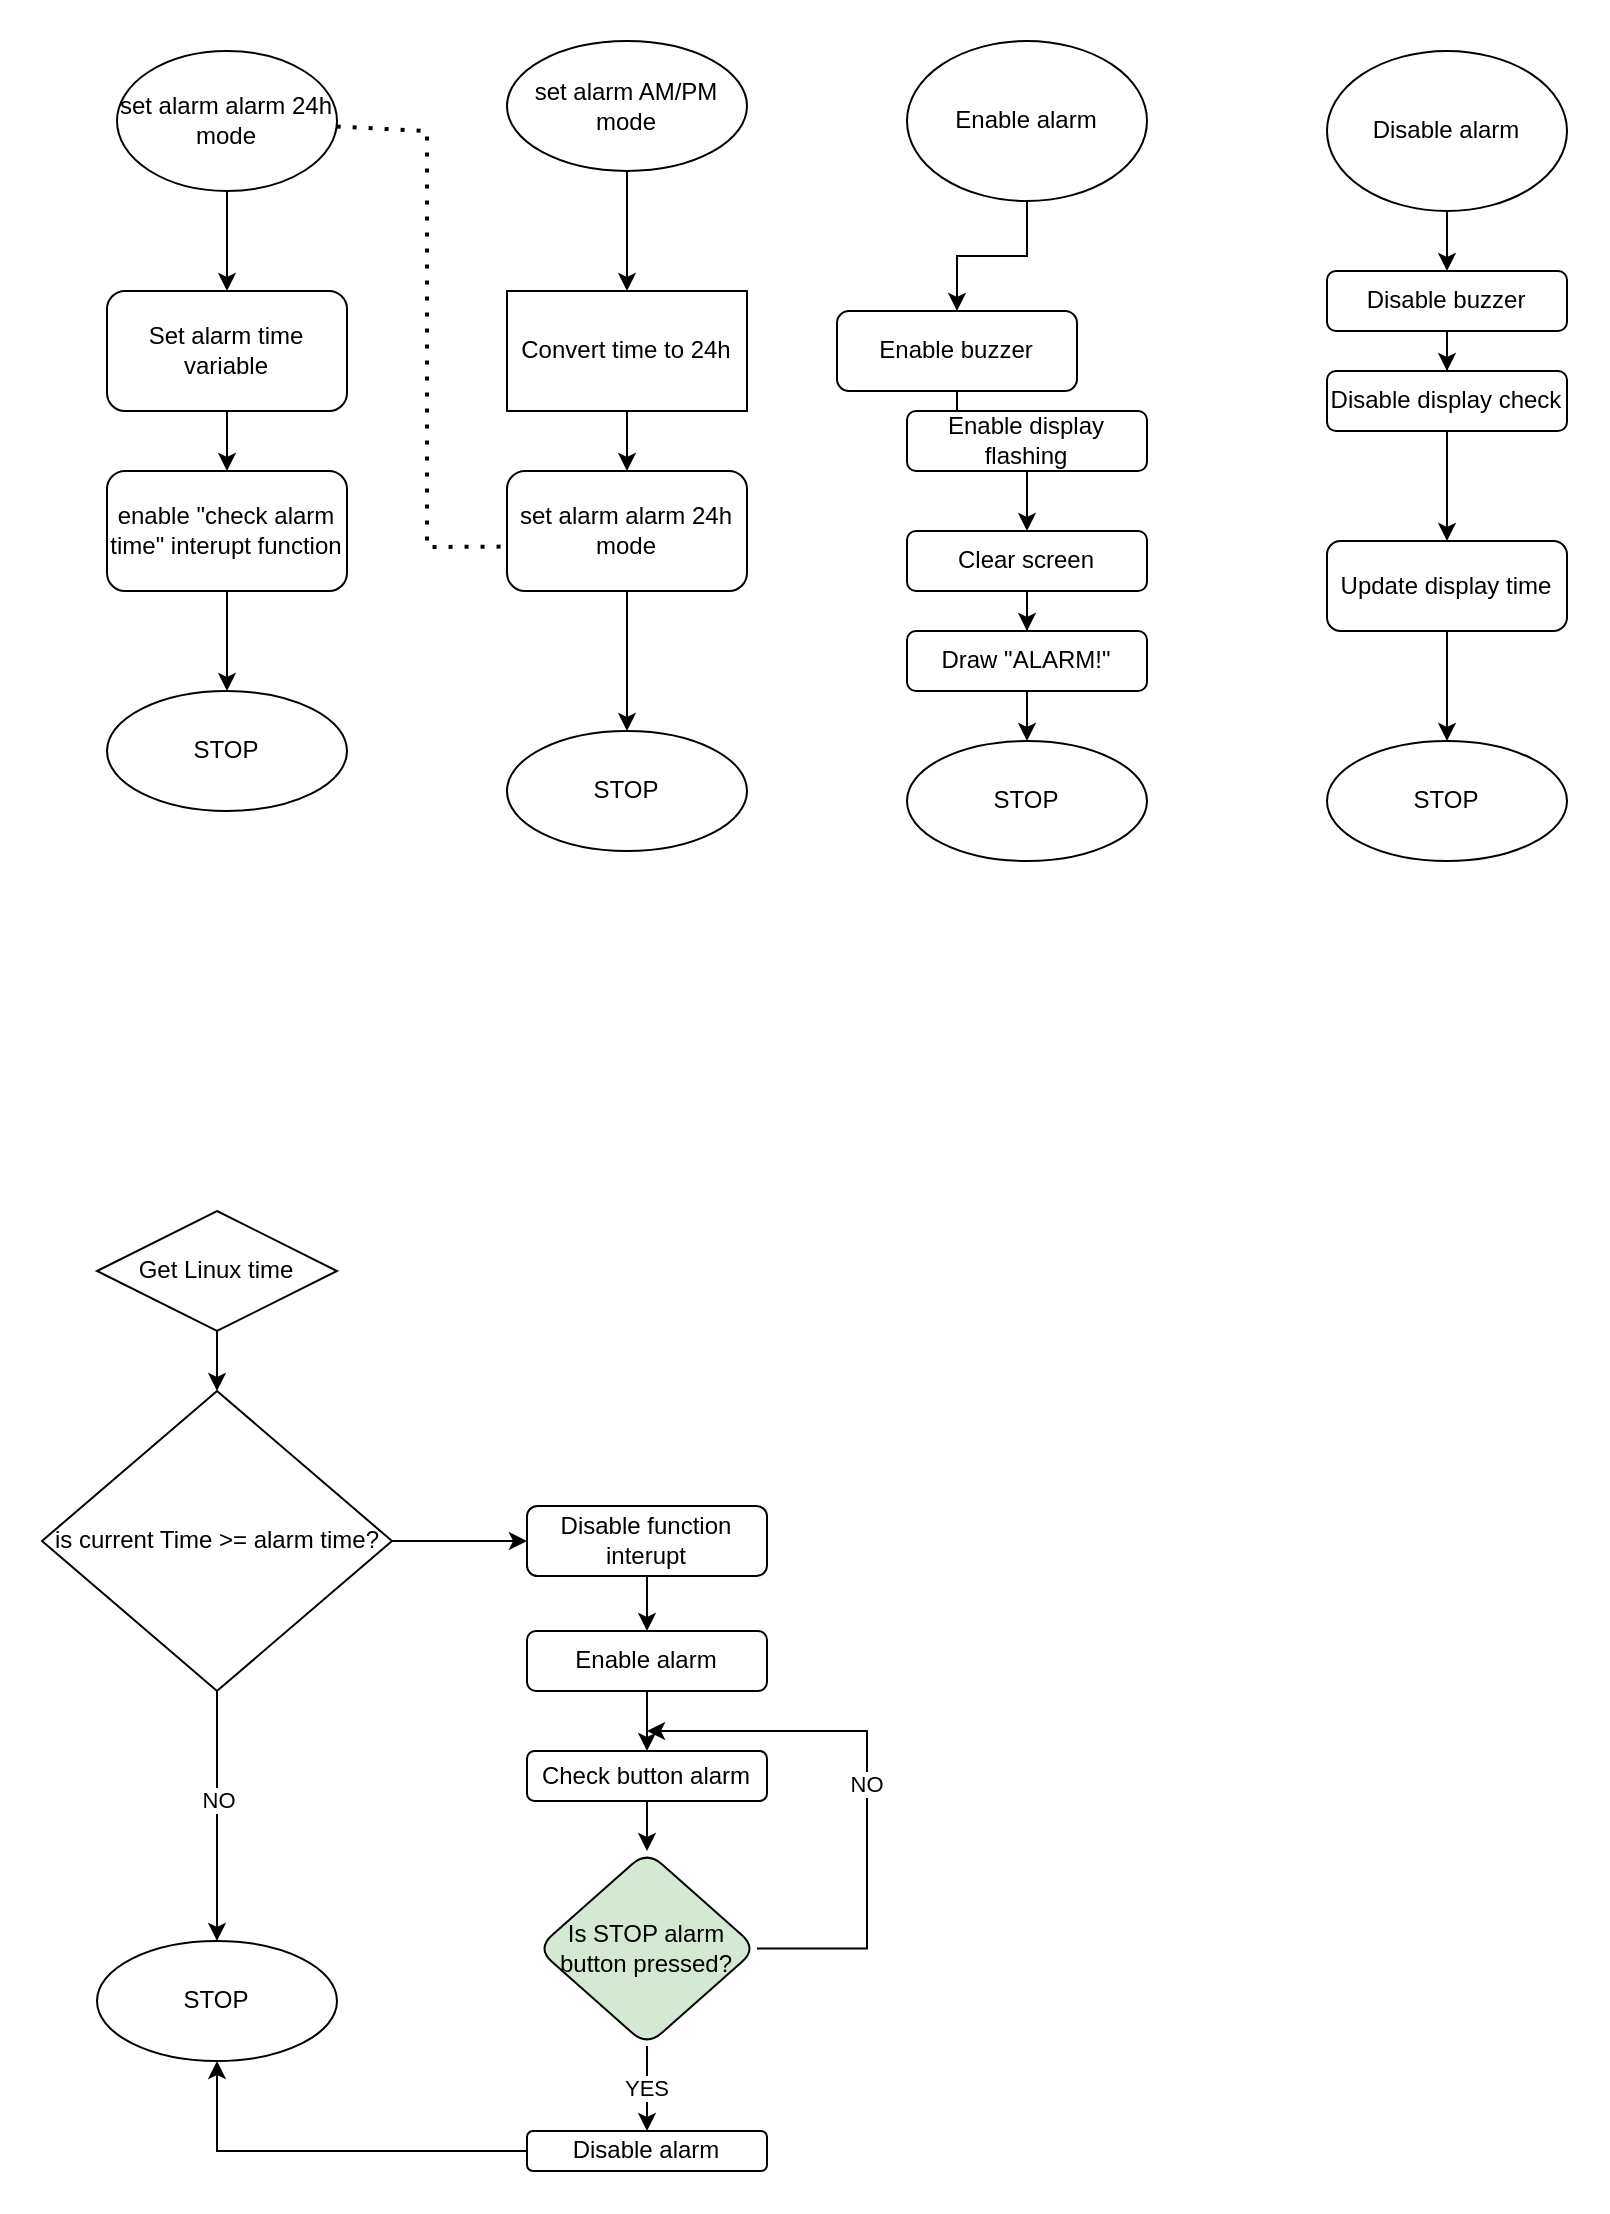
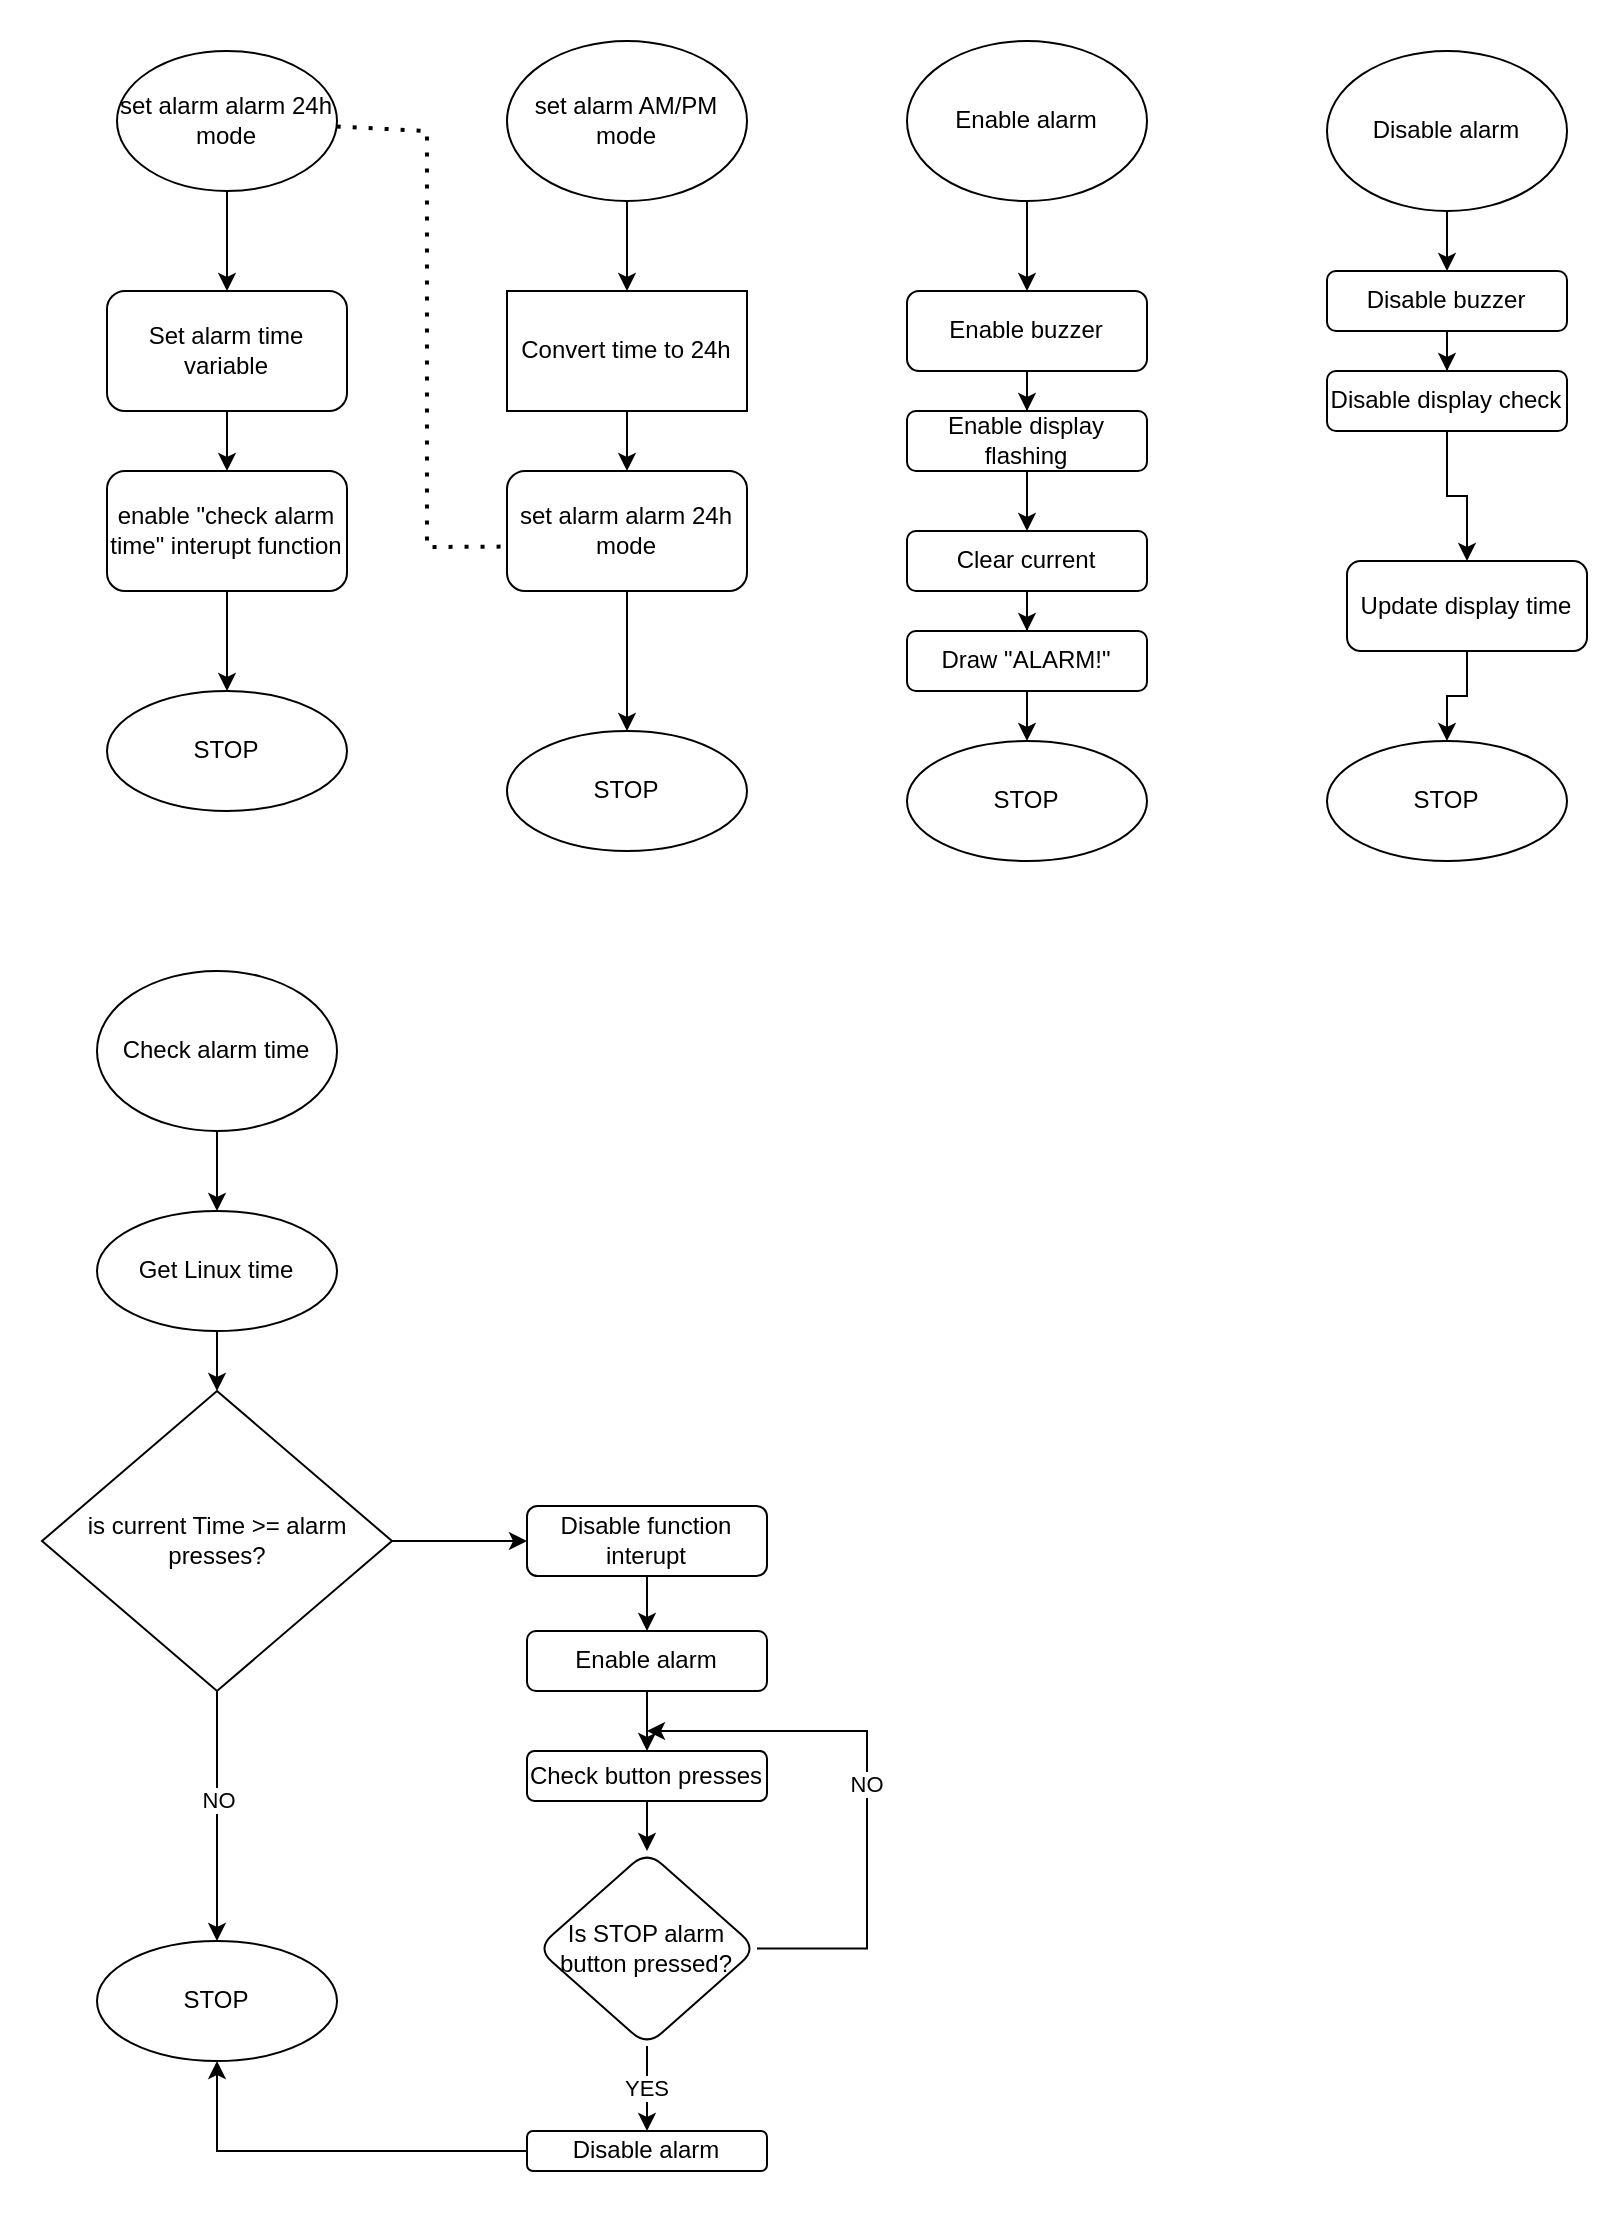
(627, 106) -> (627, 121)
(957, 351) -> (1027, 331)
(1027, 561) -> (1027, 561)
(1447, 586) -> (1467, 606)
none -> (217, 1051)
none -> (217, 1164)
(217, 1271) -> (217, 1271)
(218, 1541) -> (218, 1541)
(647, 1777) -> (647, 1777)
(647, 1949) -> (647, 1949)
